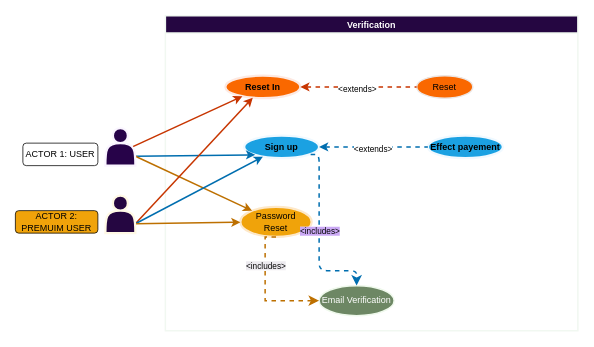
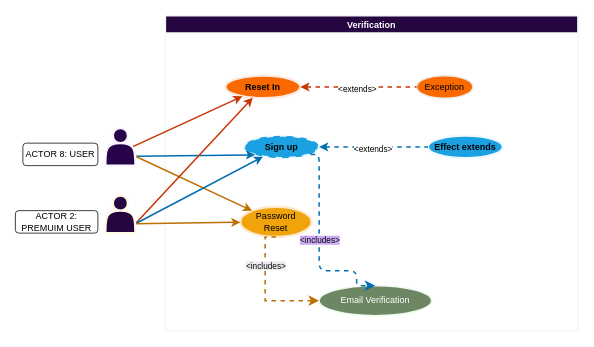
(445, 87) -> (445, 87)
(282, 147) -> (282, 147)
(465, 147) -> (465, 147)
(60, 154) -> (60, 154)
(57, 222) -> (57, 222)
(357, 300) -> (375, 300)
